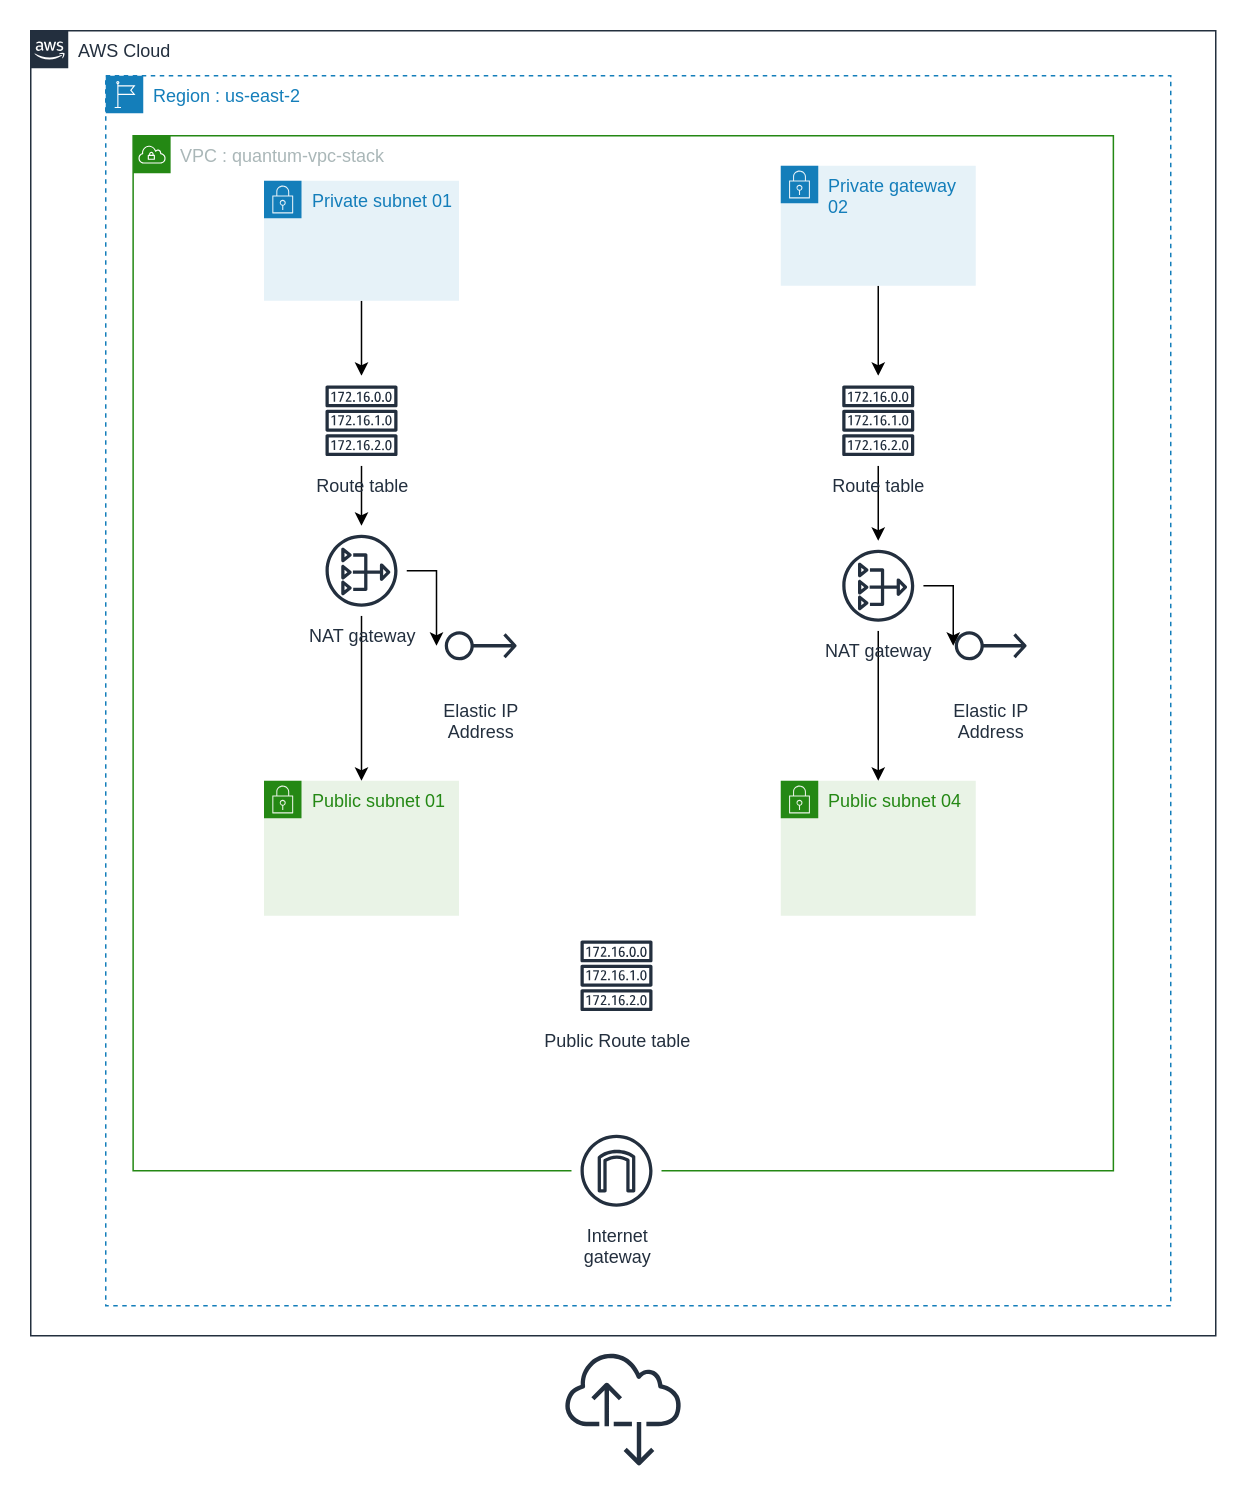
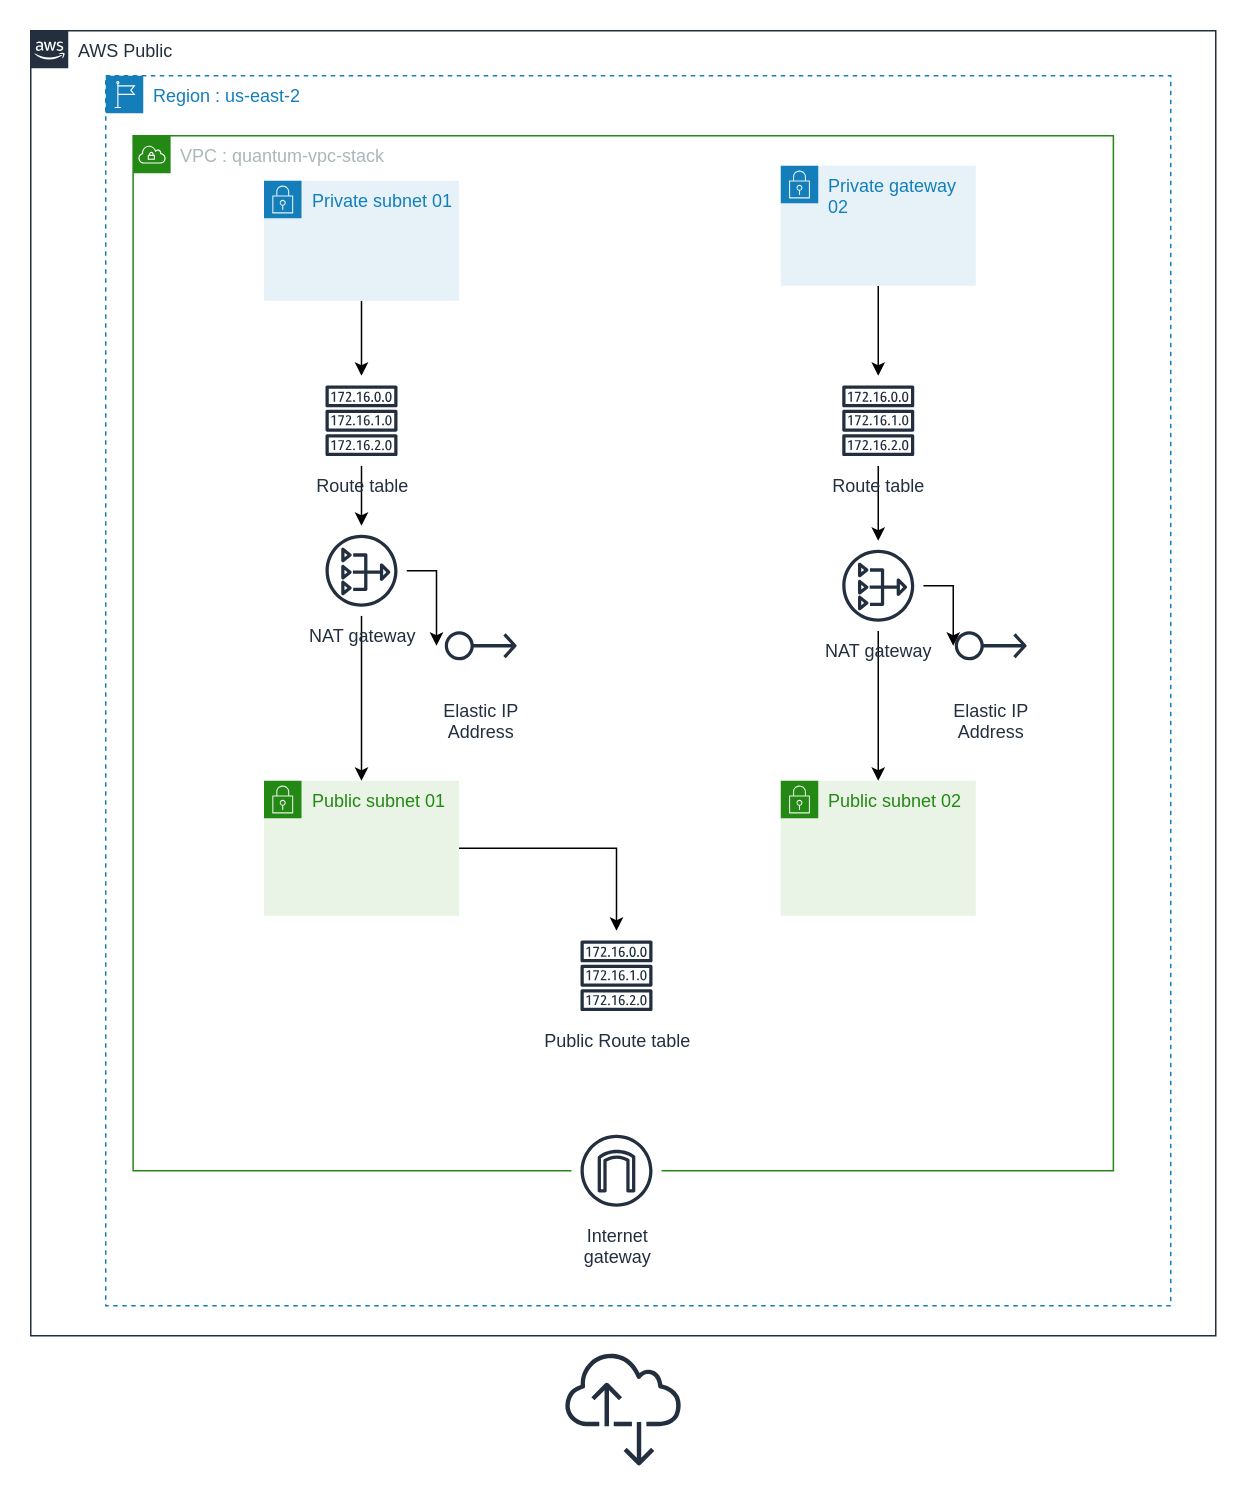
(119, 52) -> (122, 52)
(900, 802) -> (900, 802)
none -> (573, 848)
